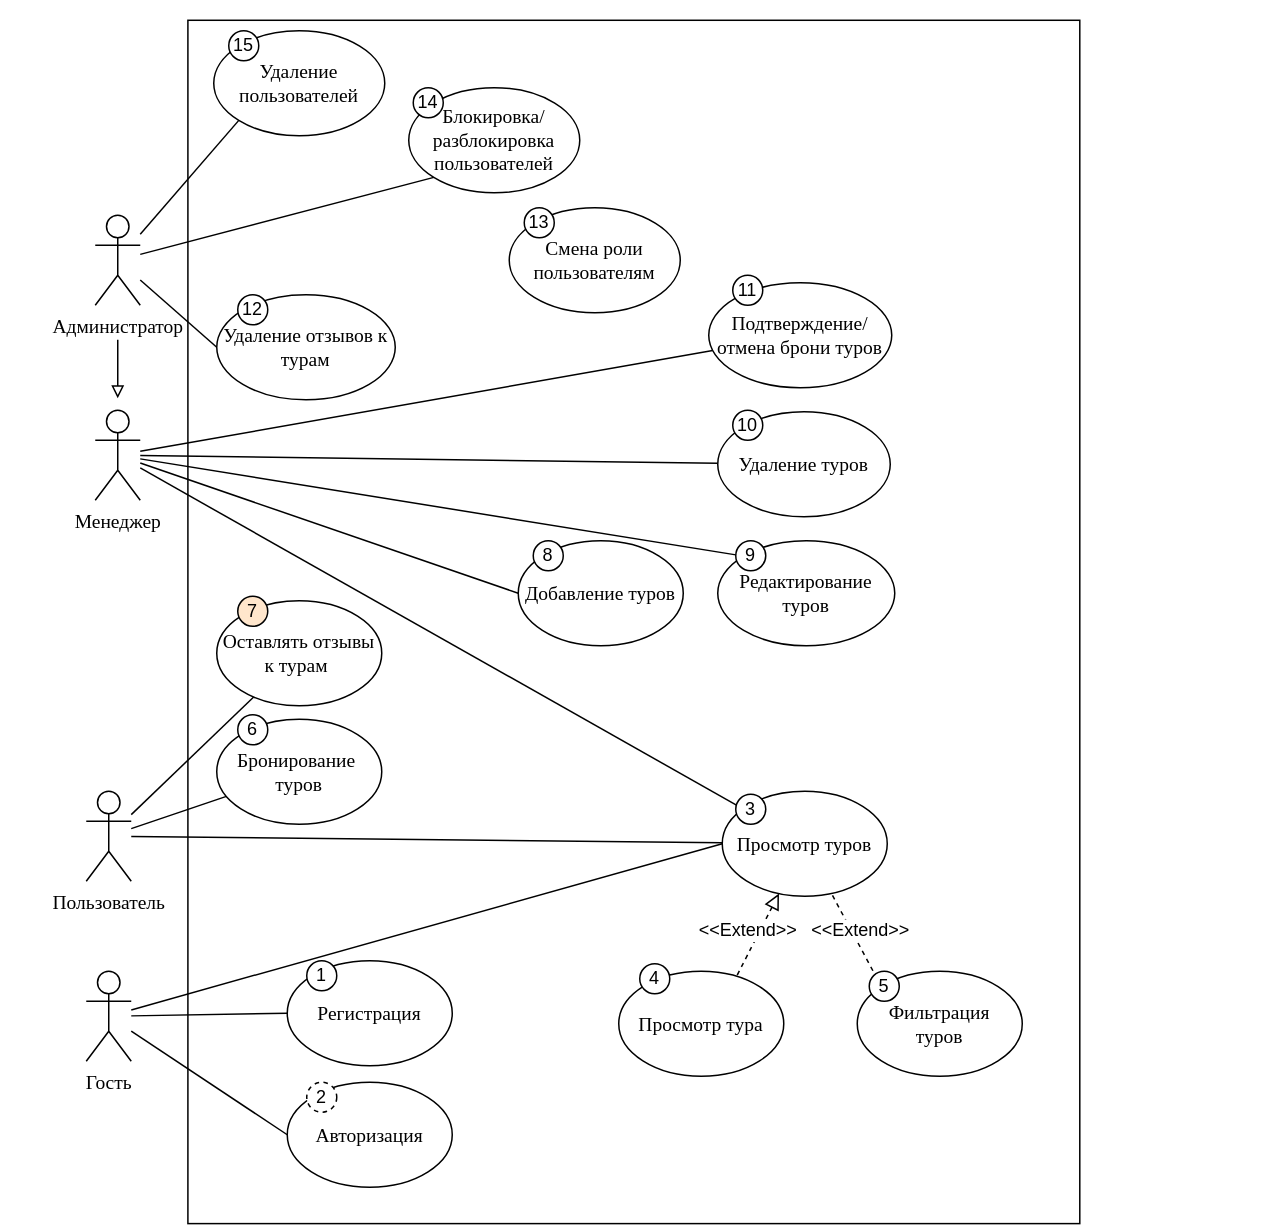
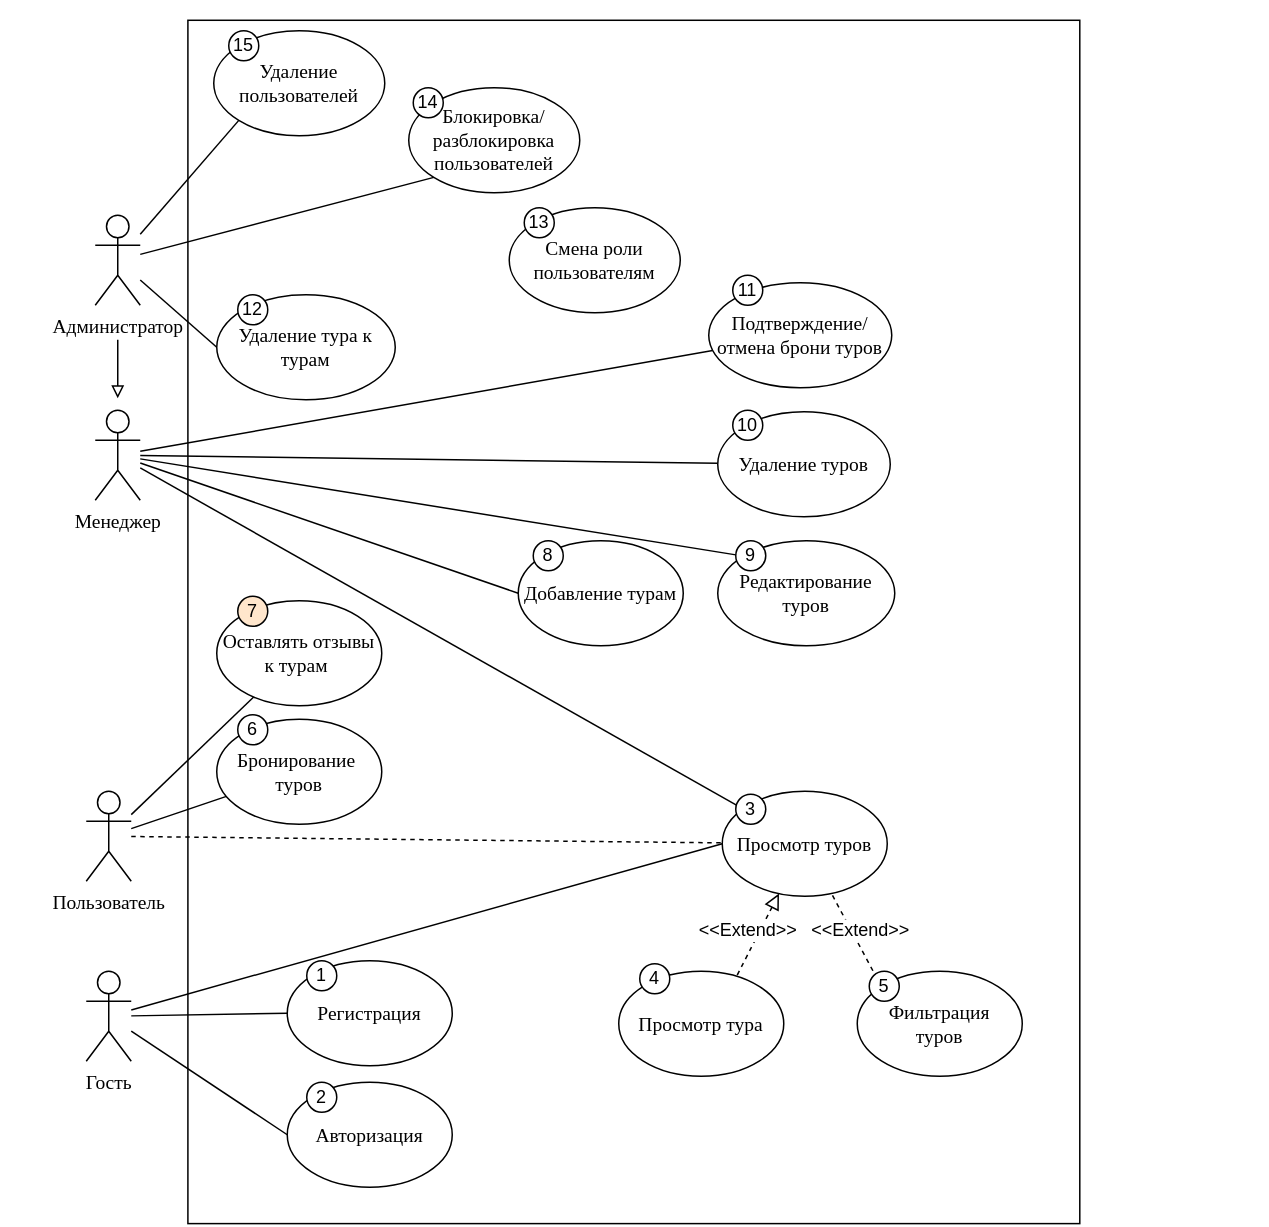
(306, 347) -> (306, 347)
(601, 593) -> (601, 593)
(428, 840) -> (428, 840)
(322, 1097) -> (322, 1097)
